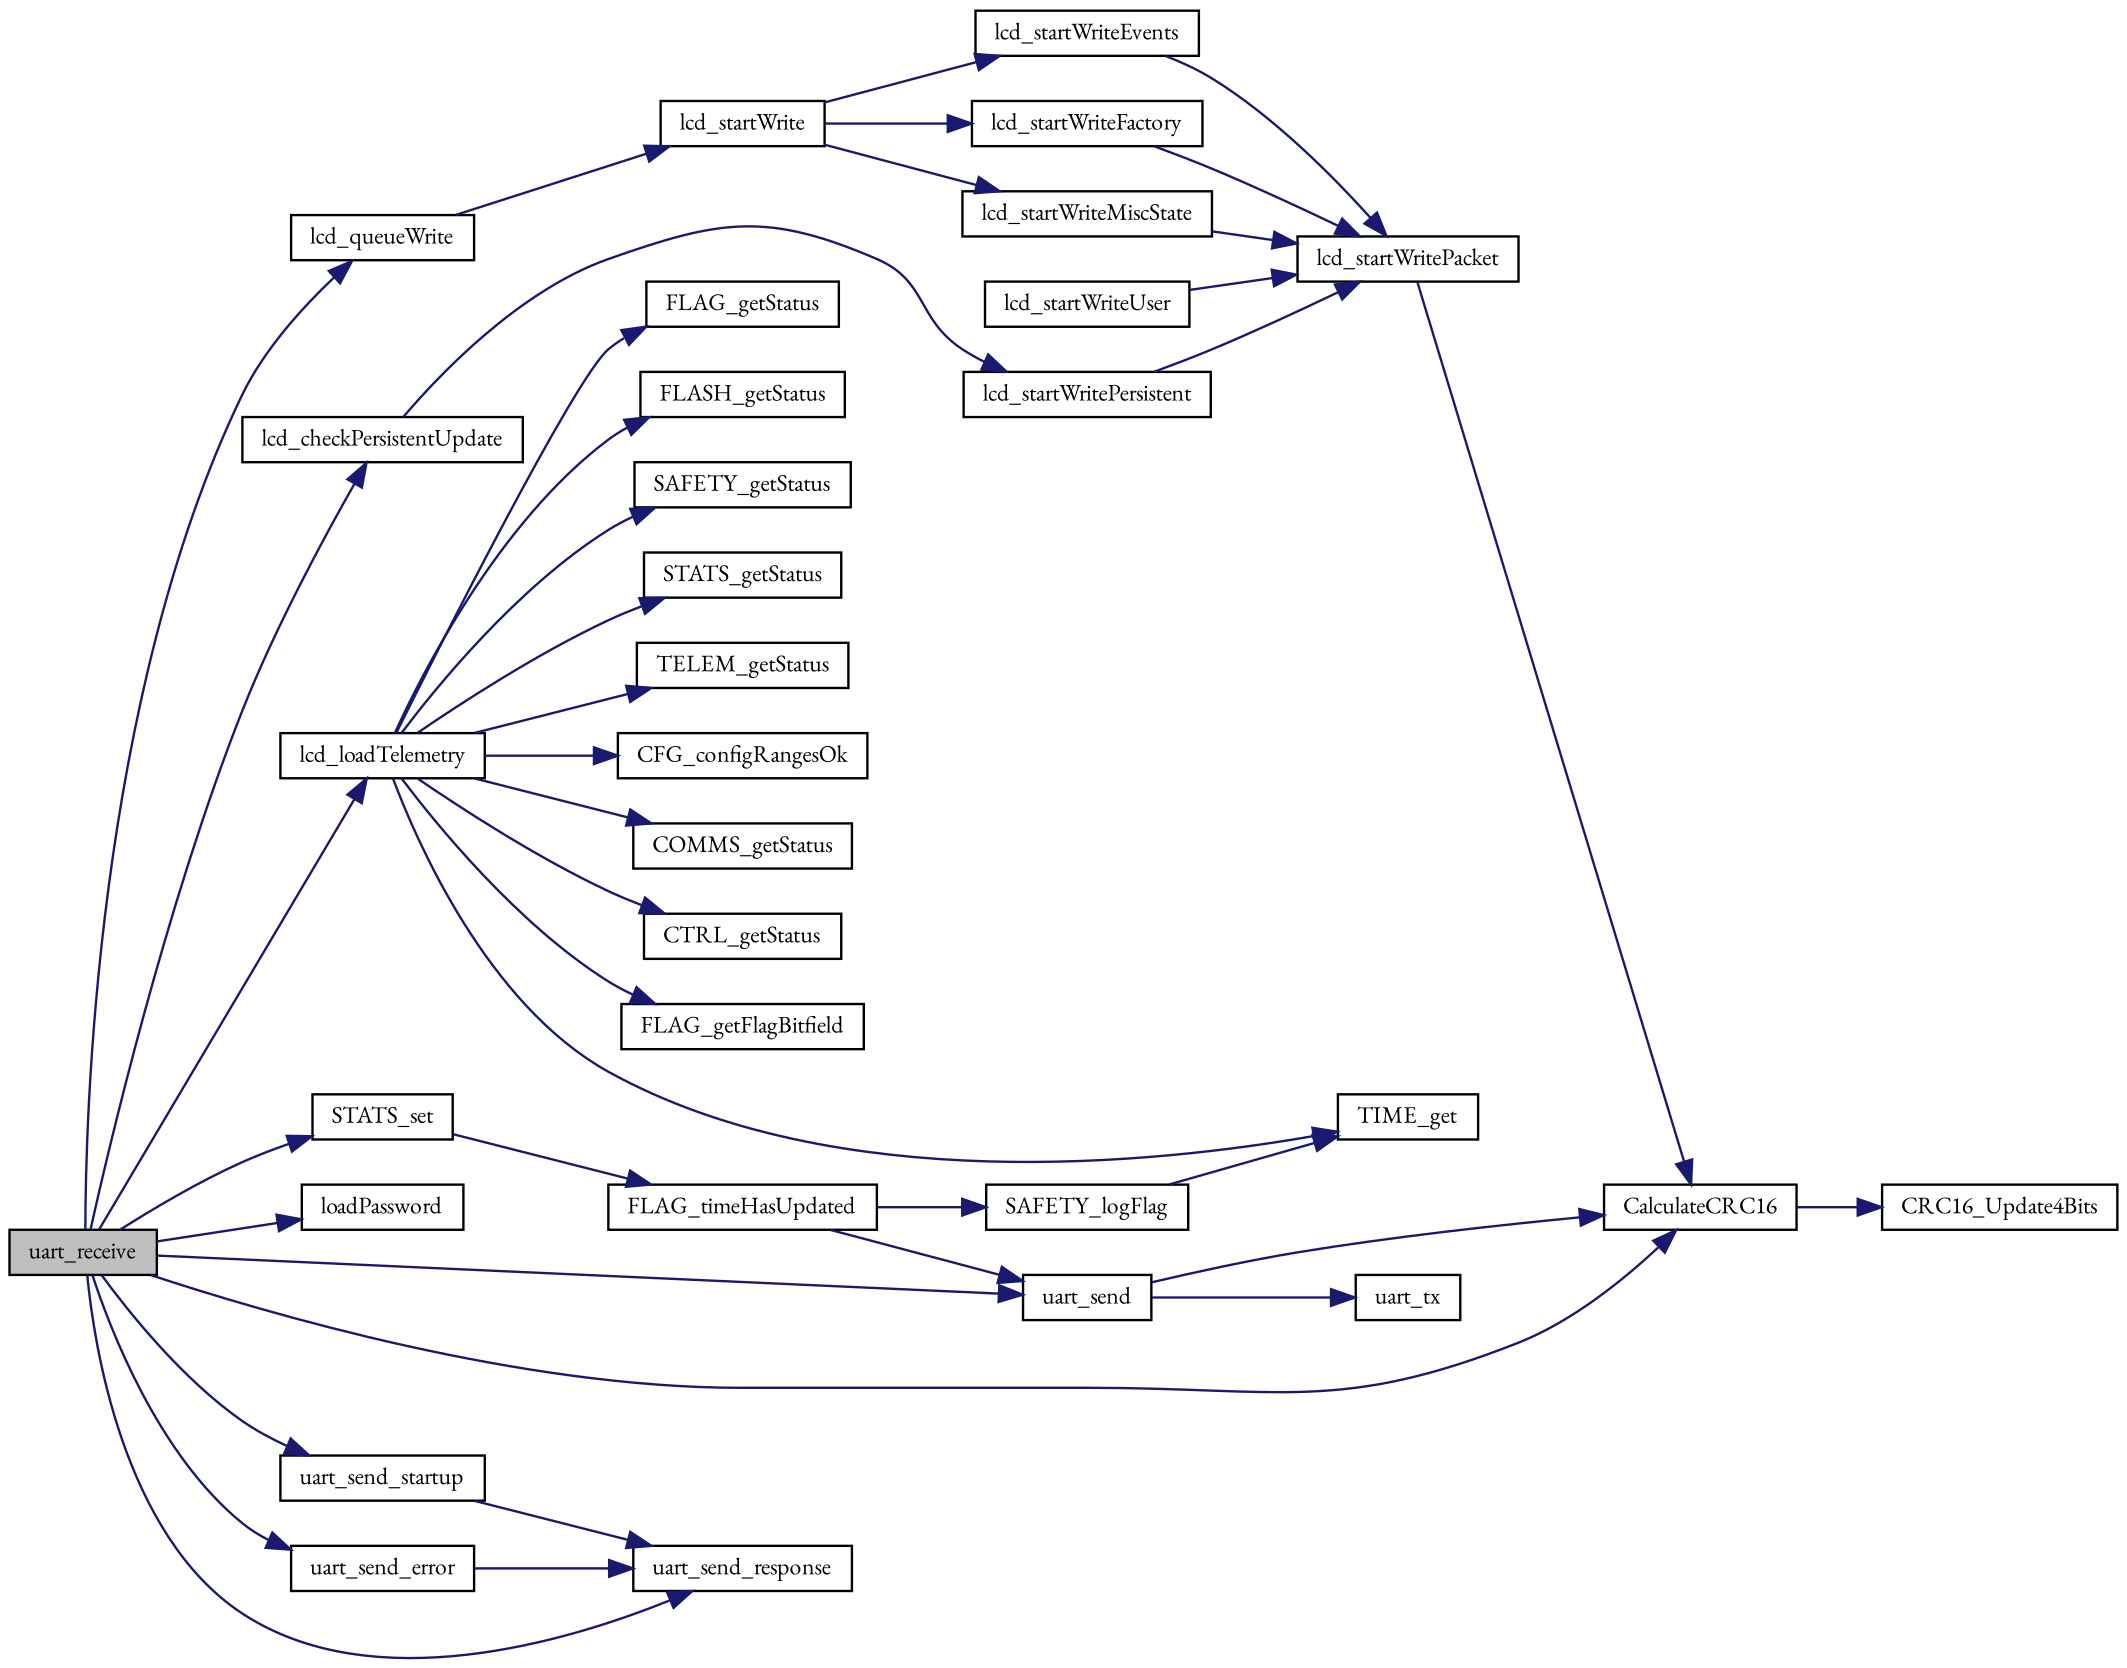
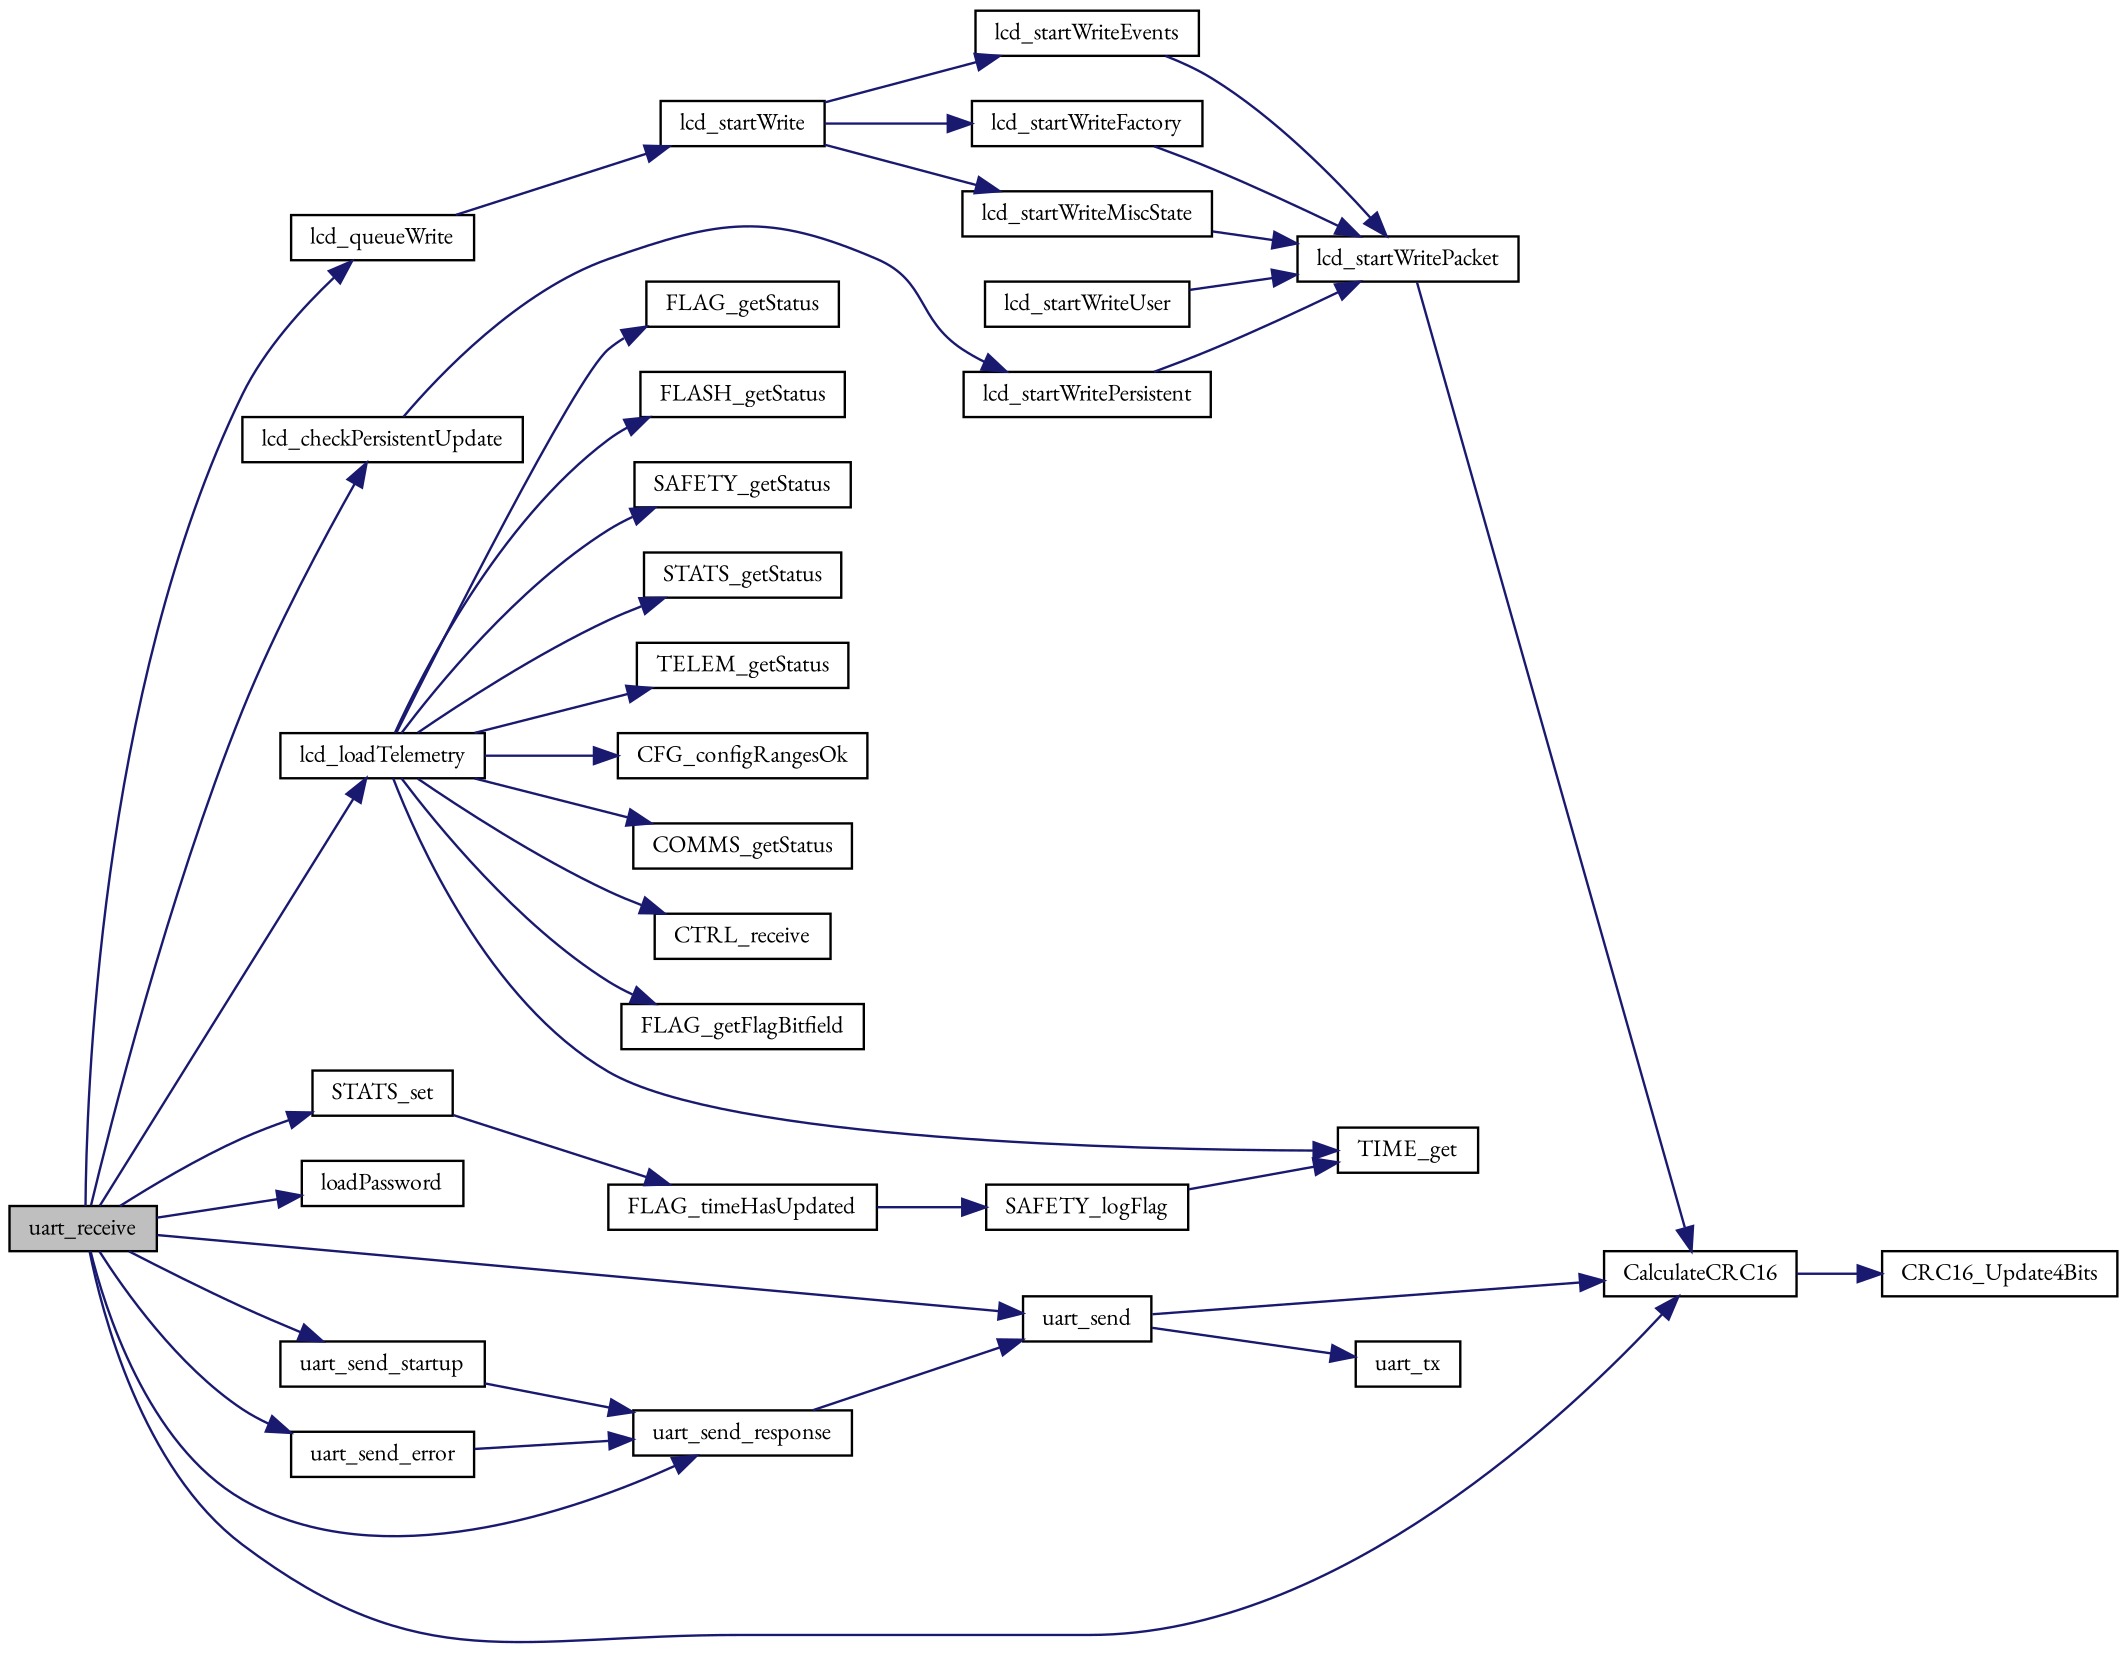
(743, 936) -> (743, 936)
(915, 1252) -> (906, 1379)
